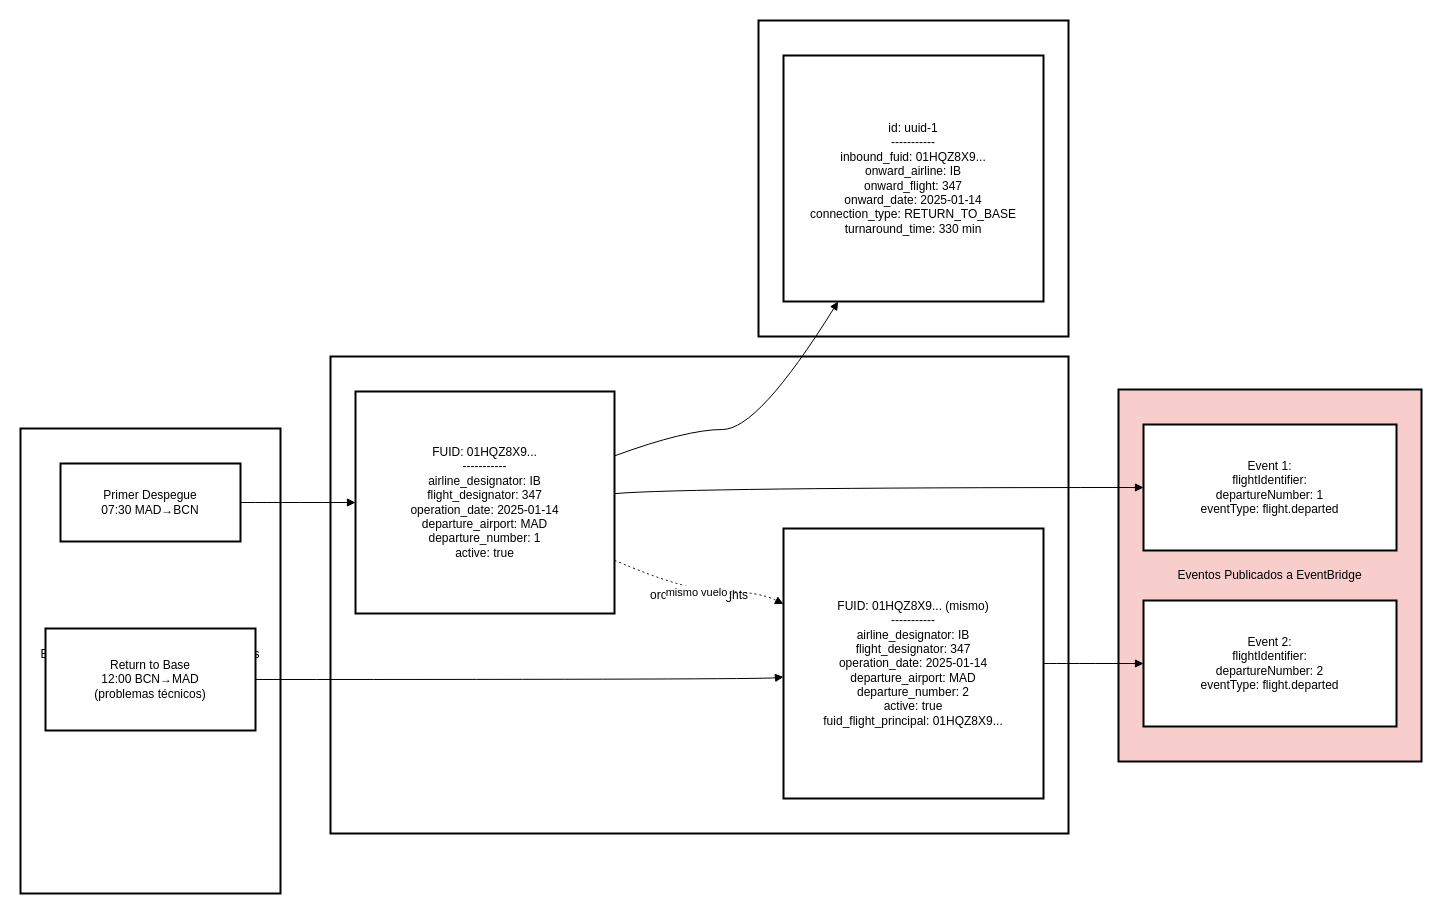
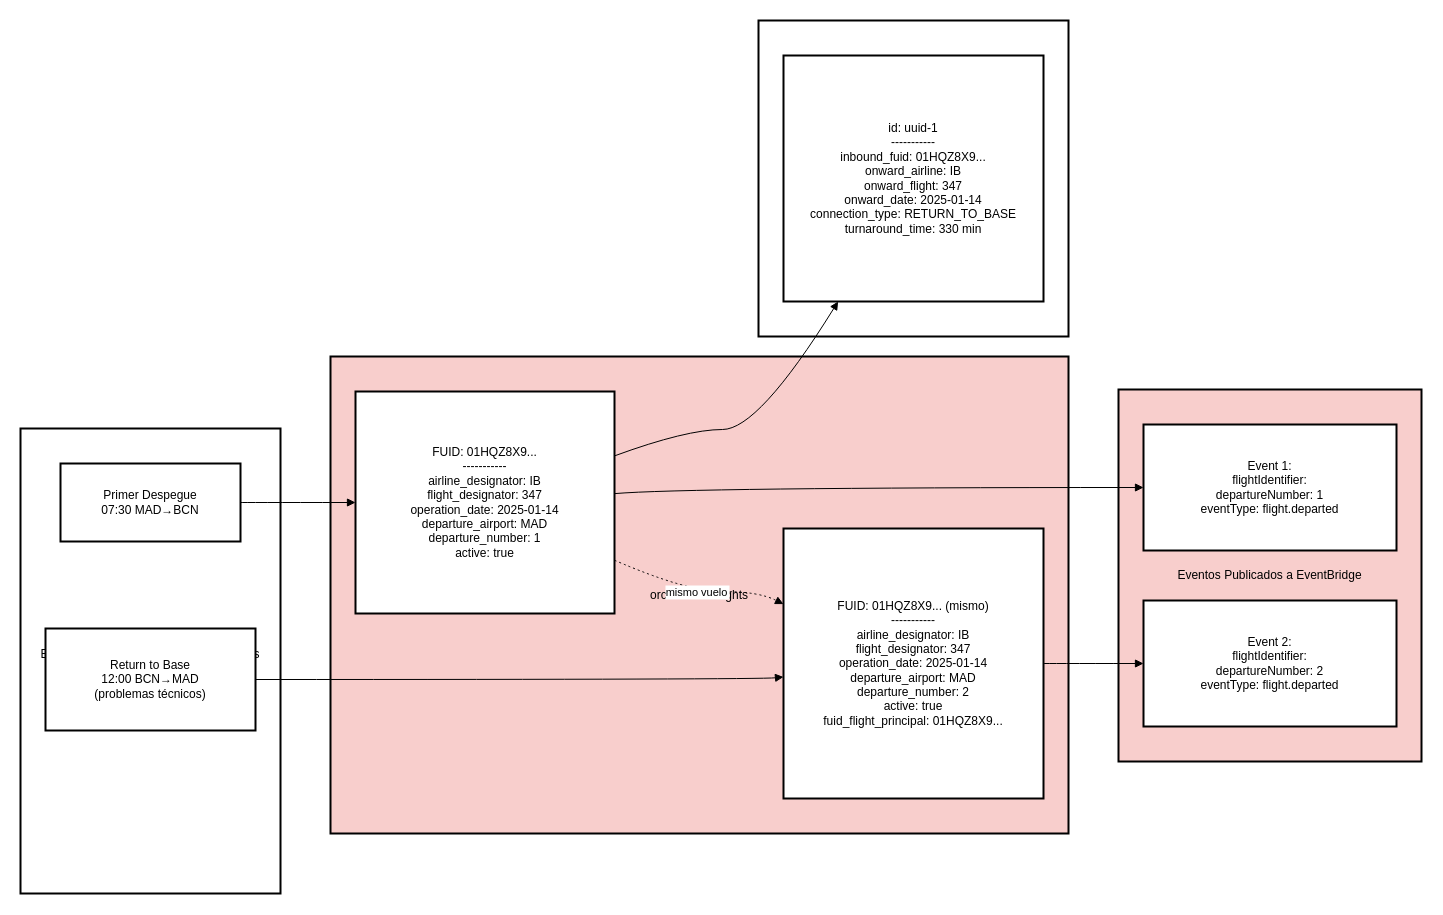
(700, 595) -> (700, 595)
